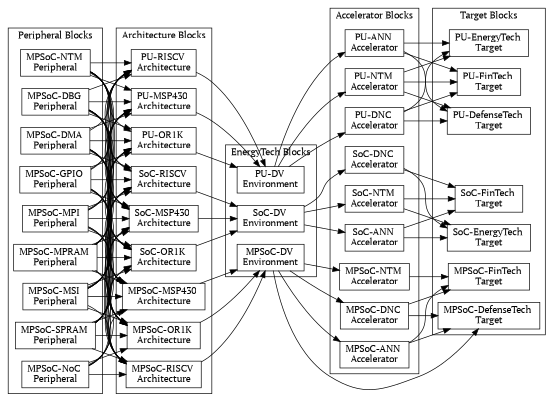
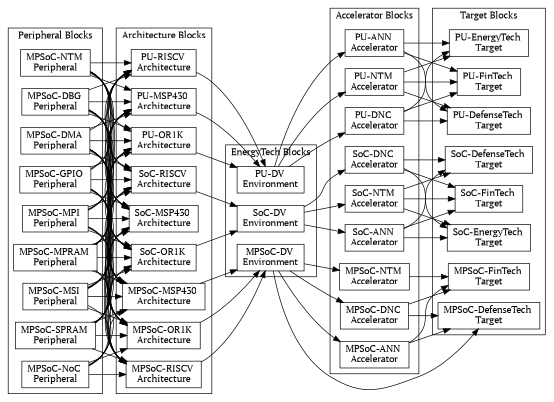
none -> (489, 160)
(217, 219) -> none
